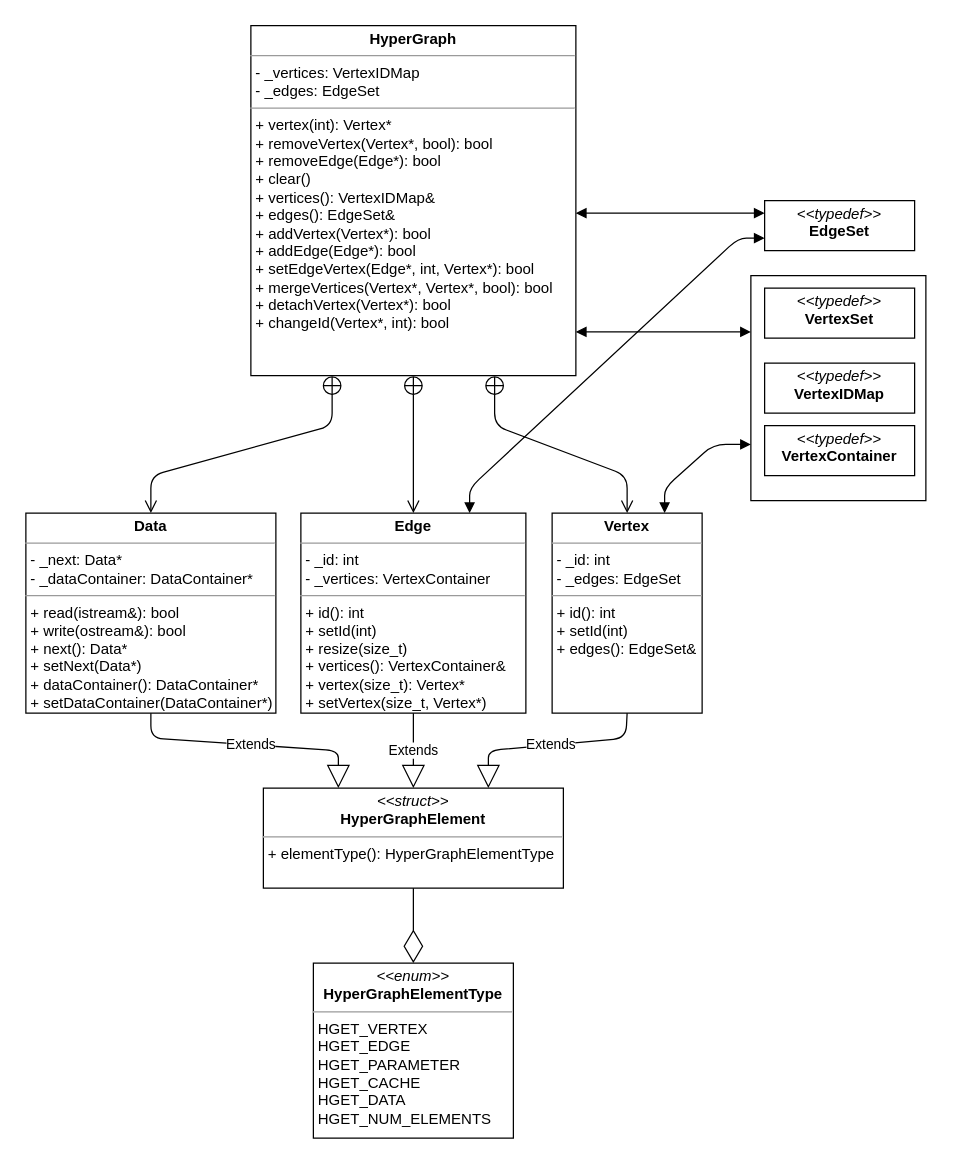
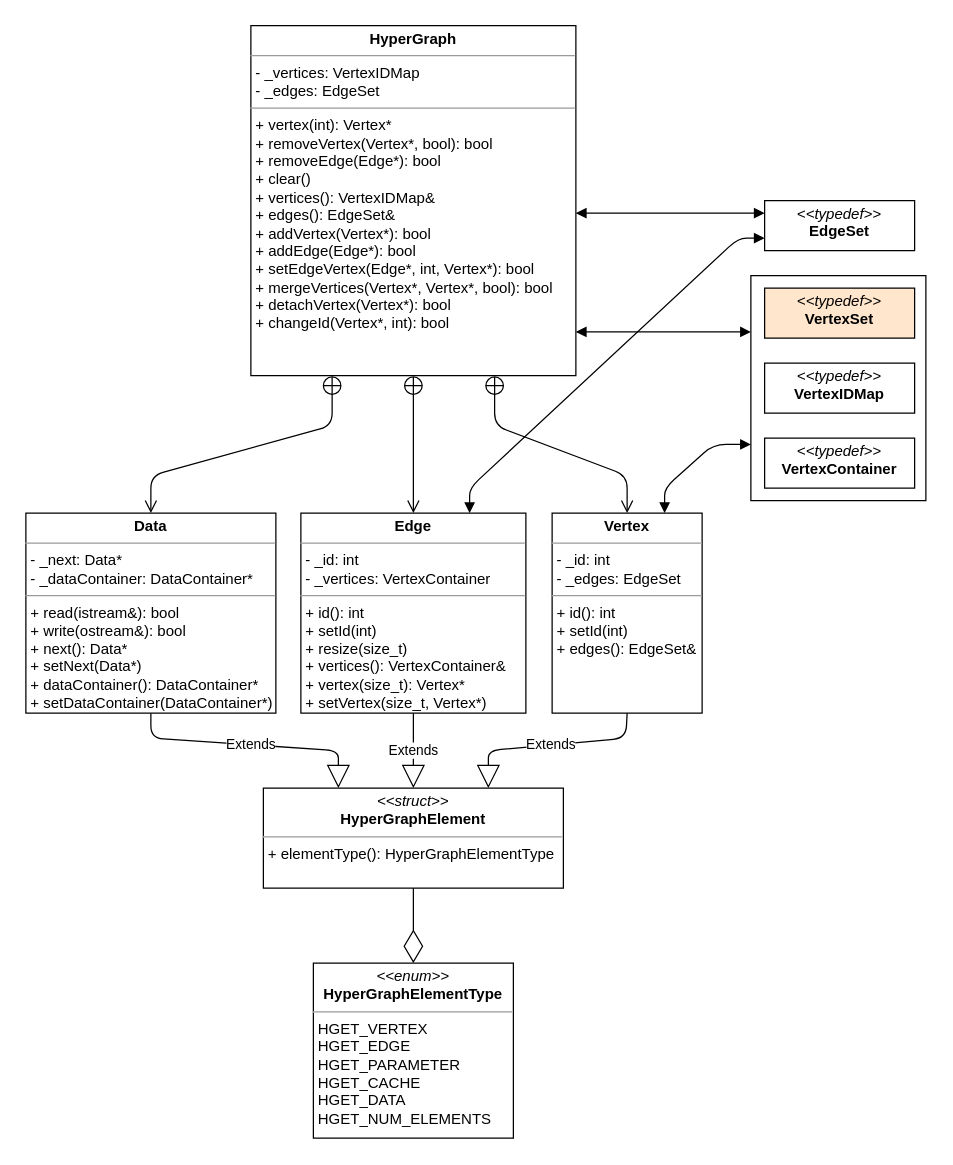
(839, 313) -> (839, 313)
(839, 451) -> (839, 463)
